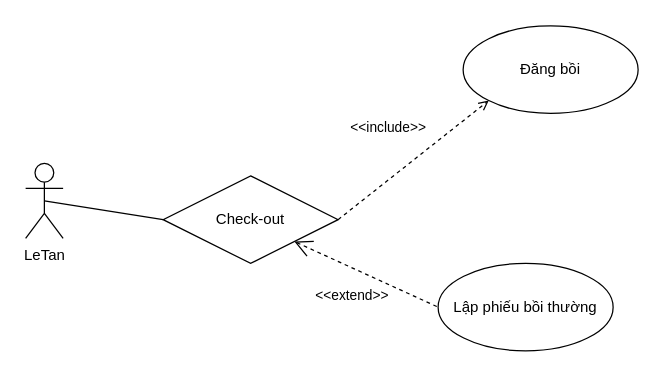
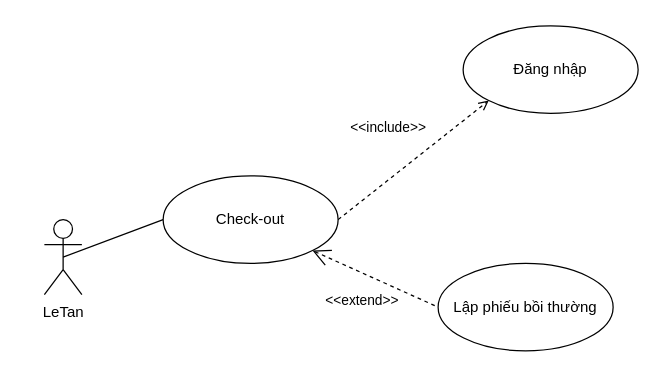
(551, 69) -> (551, 69)
(44, 201) -> (63, 257)
(251, 219) -> (251, 219)
